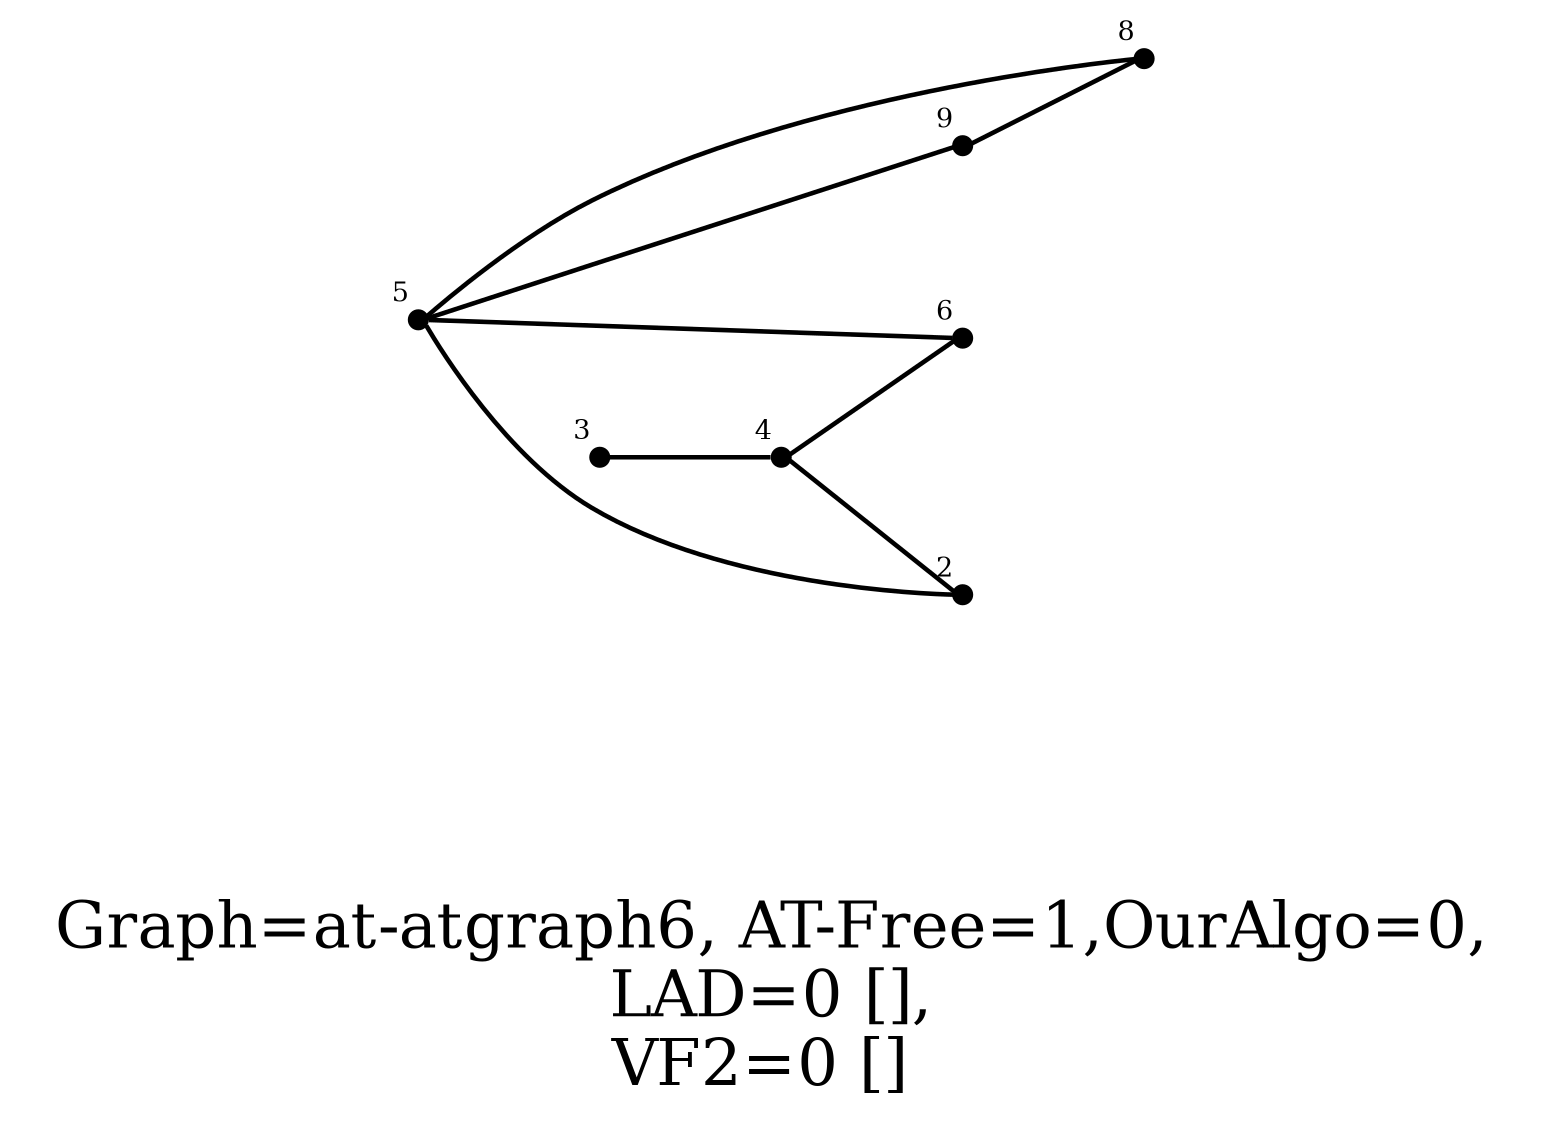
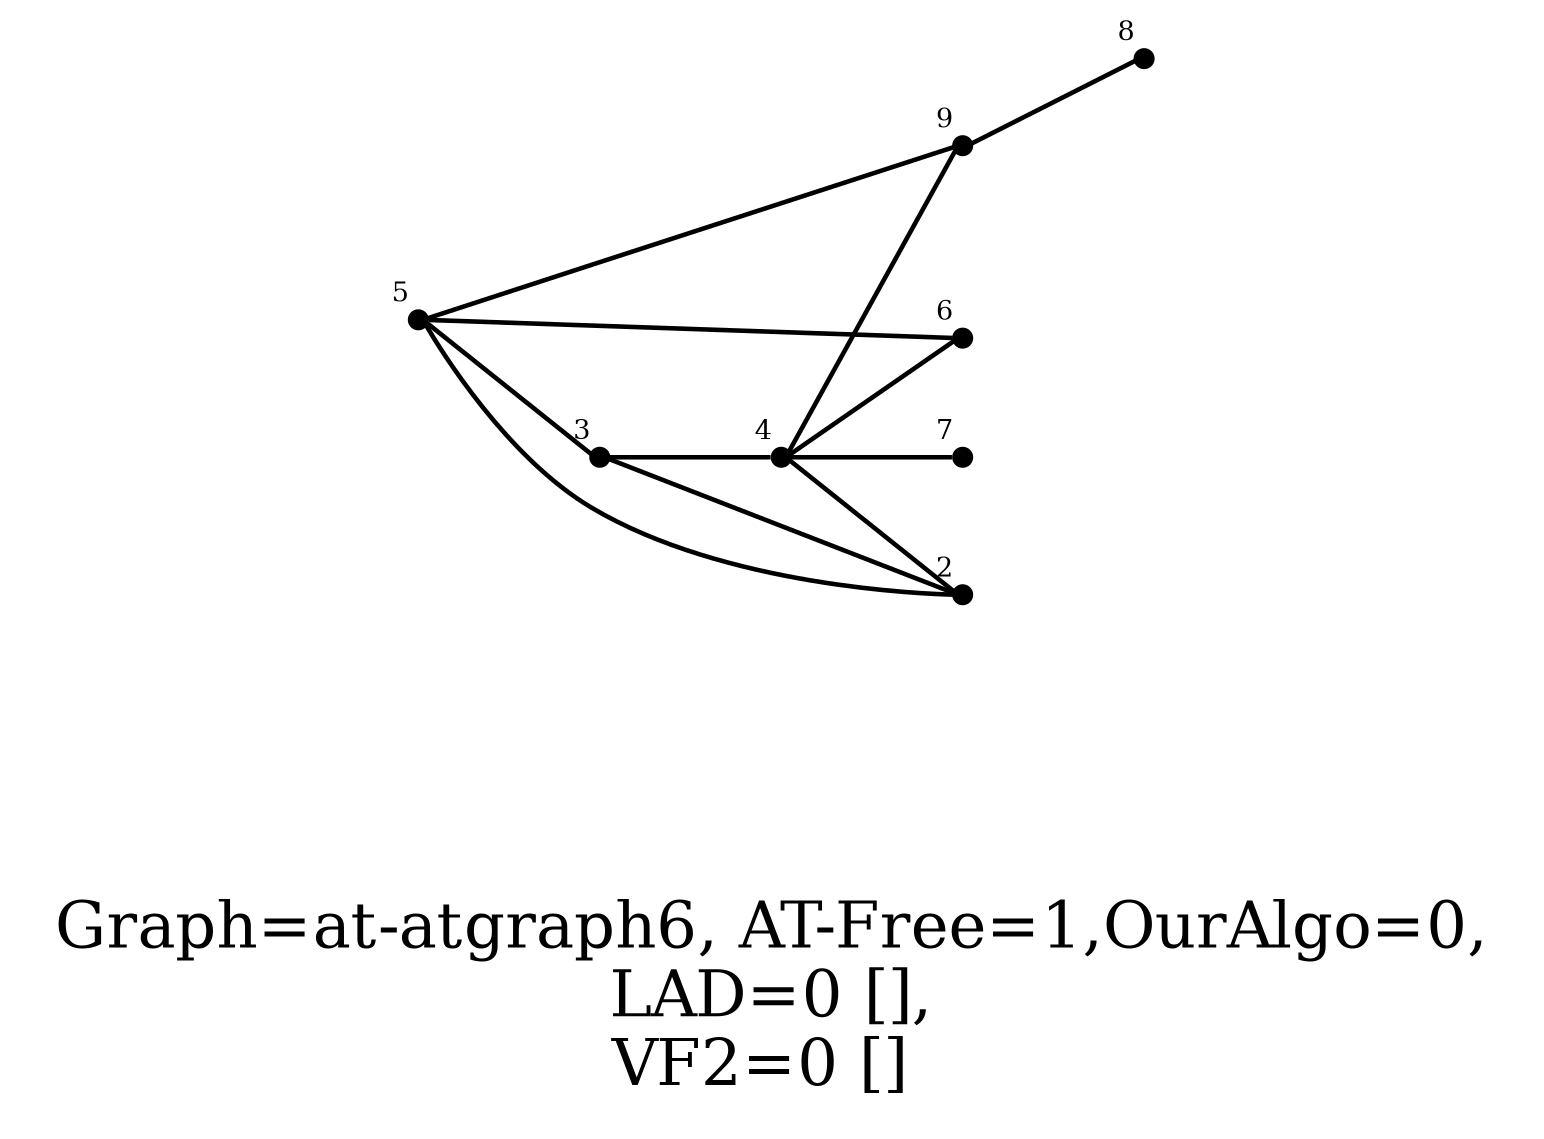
(760, 134) -> (509, 389)
none -> (872, 302)
none -> (963, 457)
none -> (781, 526)
